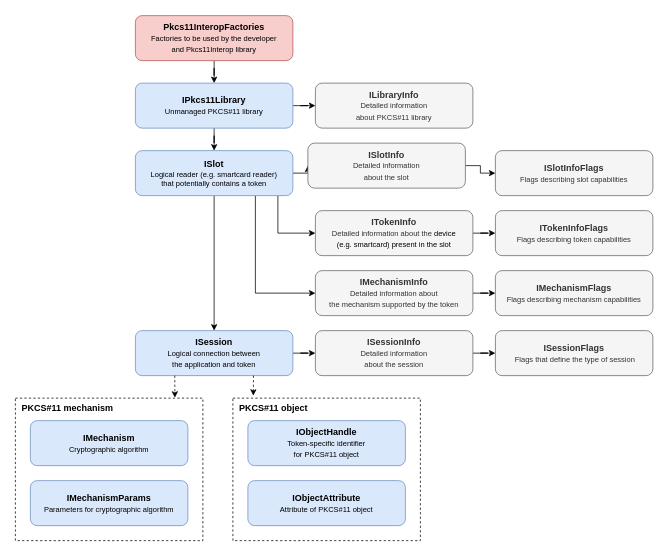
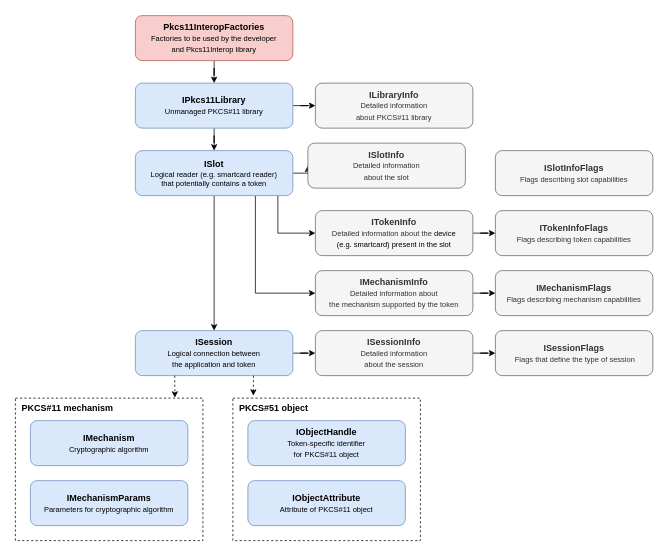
(480, 166) -> none
(268, 409) -> (268, 409)
